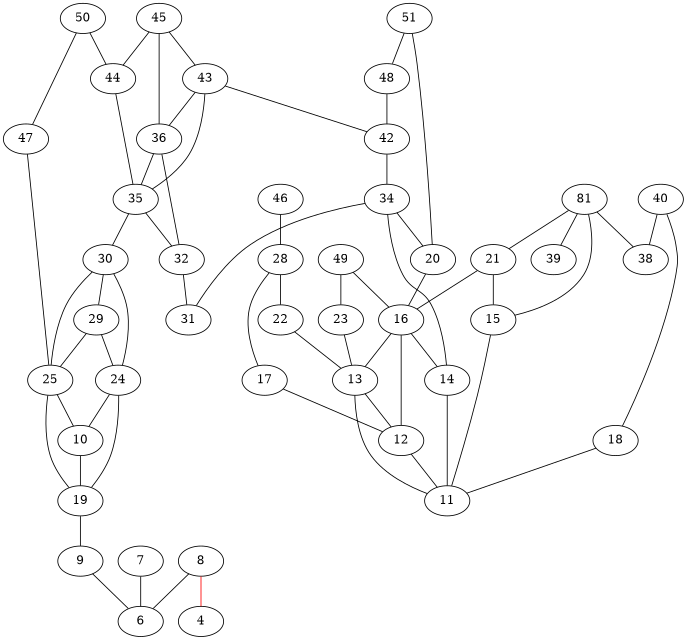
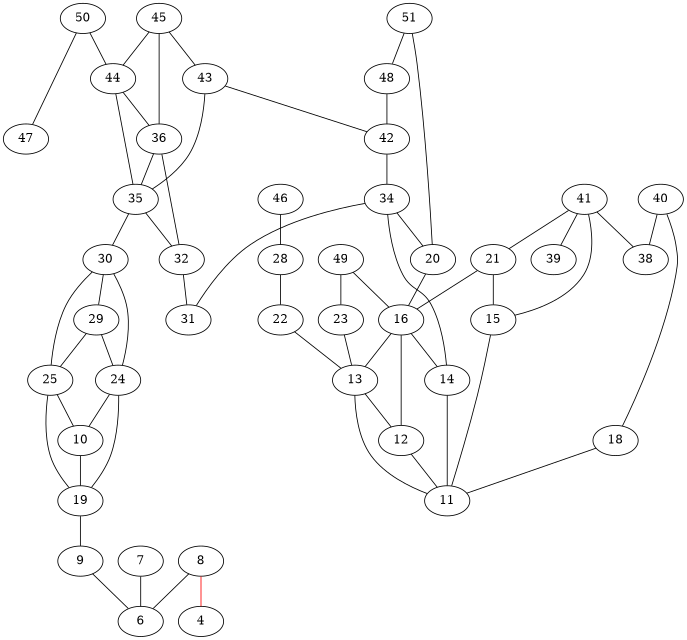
(182, 109) -> (136, 109)
(585, 199) -> (585, 199)
(38, 260) -> none
(265, 380) -> none
